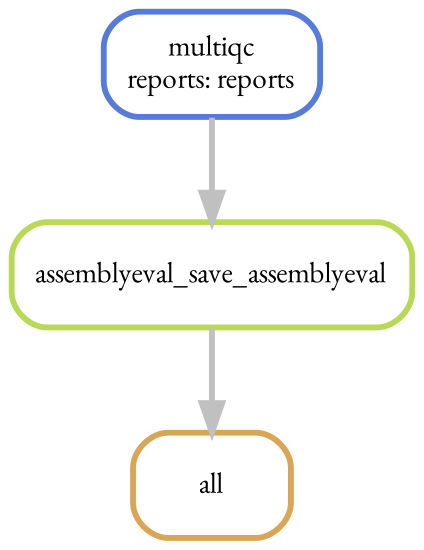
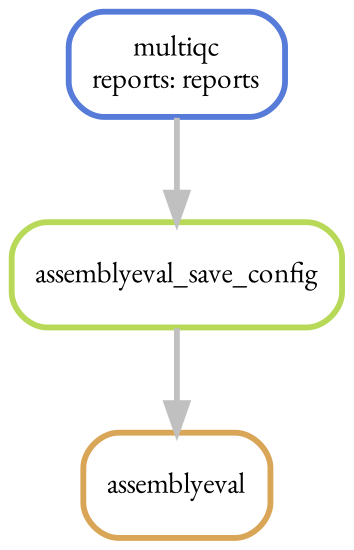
(212, 275) -> (177, 275)
(212, 485) -> (177, 485)
